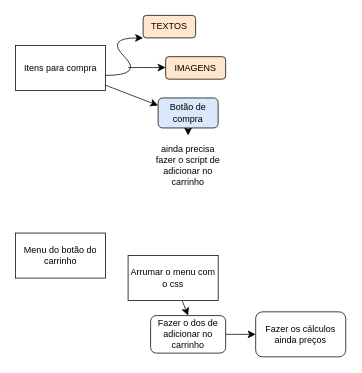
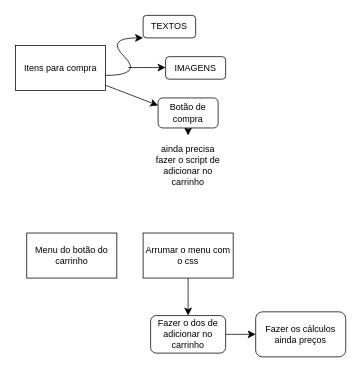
(169, 27) -> (169, 27)
(195, 68) -> (195, 68)
(188, 113) -> (188, 113)
(60, 255) -> (72, 255)
(173, 278) -> (188, 255)
